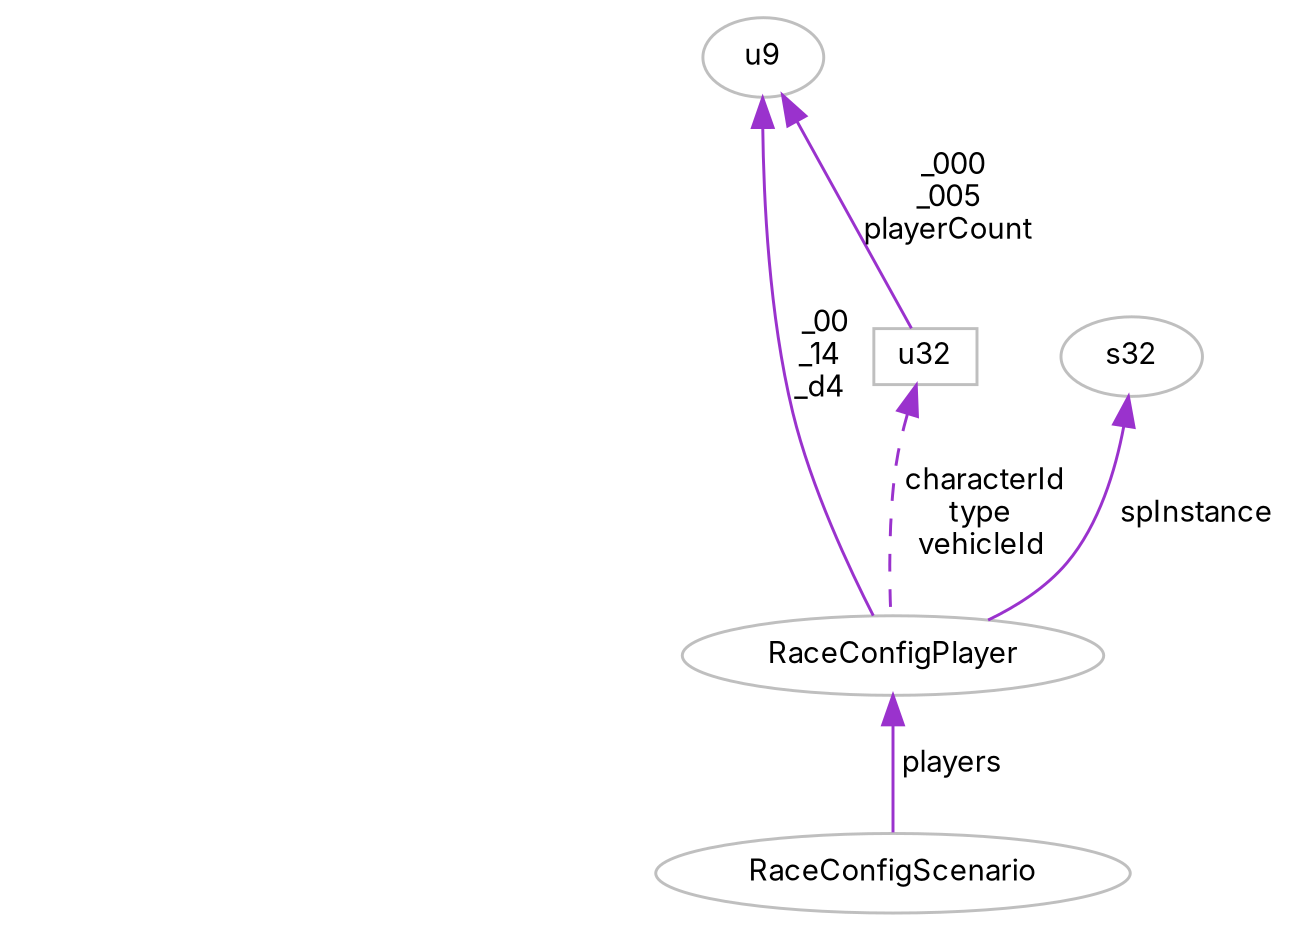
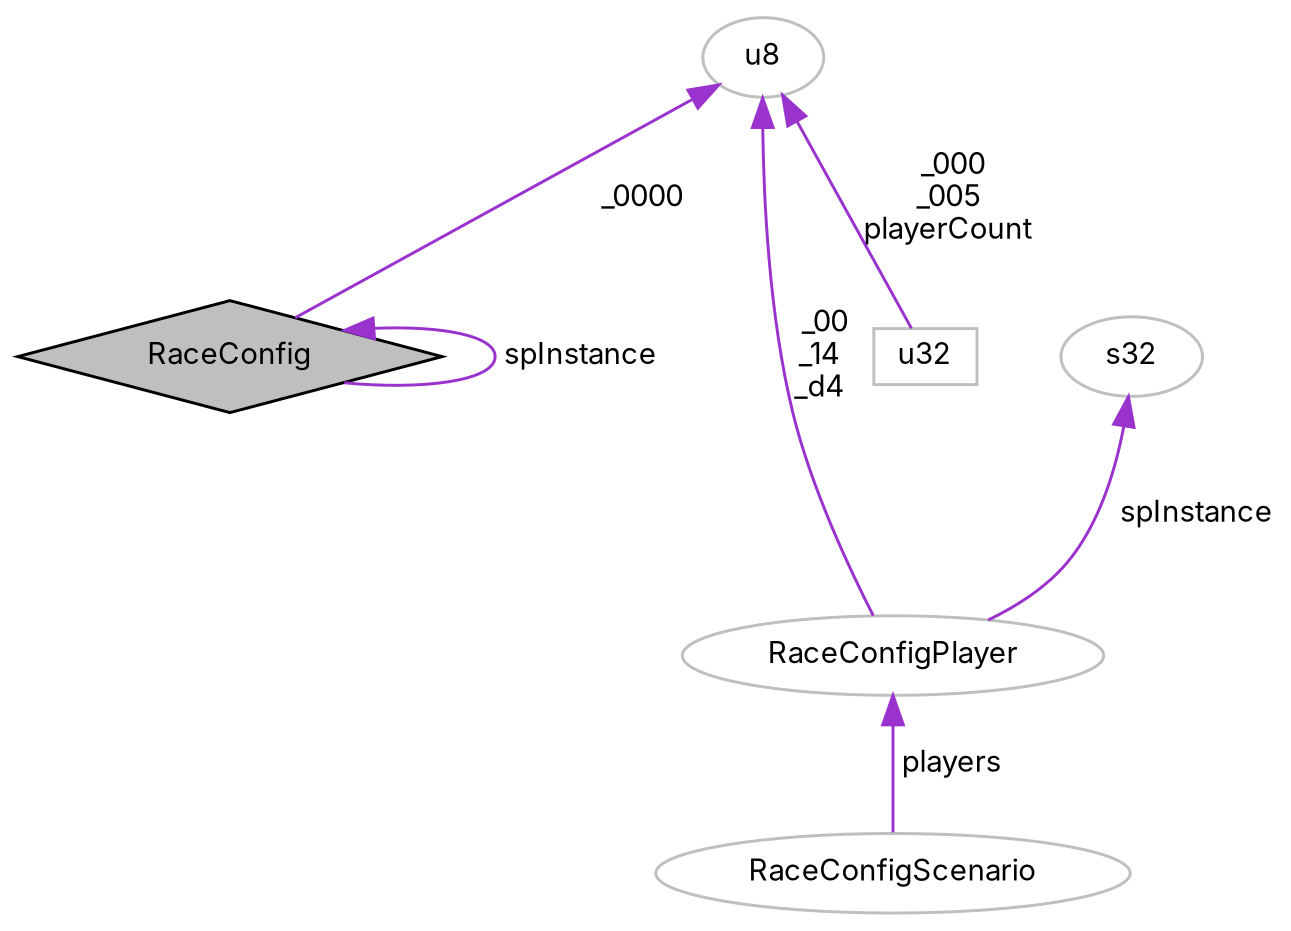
(763, 57) -> (763, 57)
none -> (230, 357)
(891, 514) -> none
